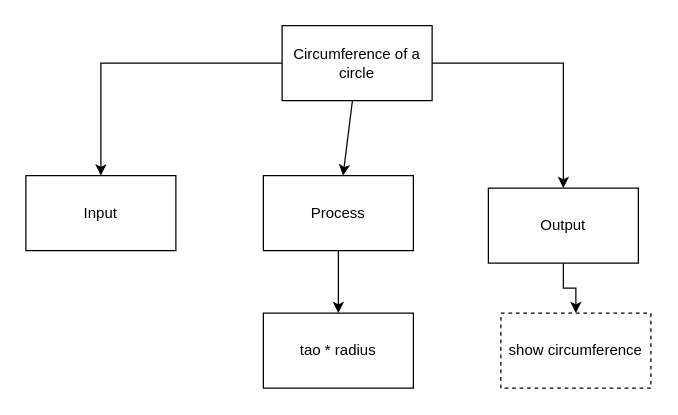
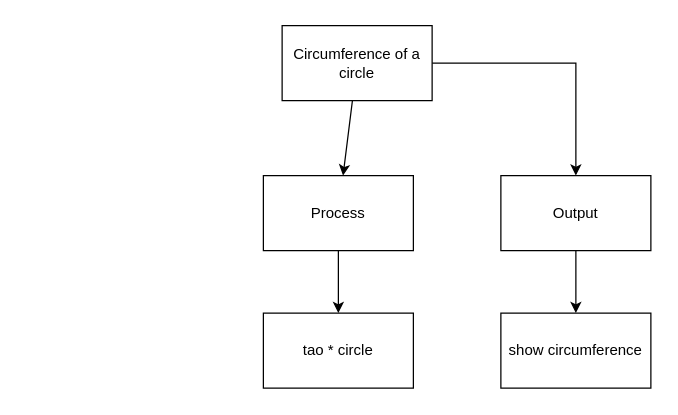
(140, 63) -> none
(101, 213) -> none
(563, 226) -> (576, 213)
(338, 351) -> (338, 351)
(576, 351) -> (576, 351)
